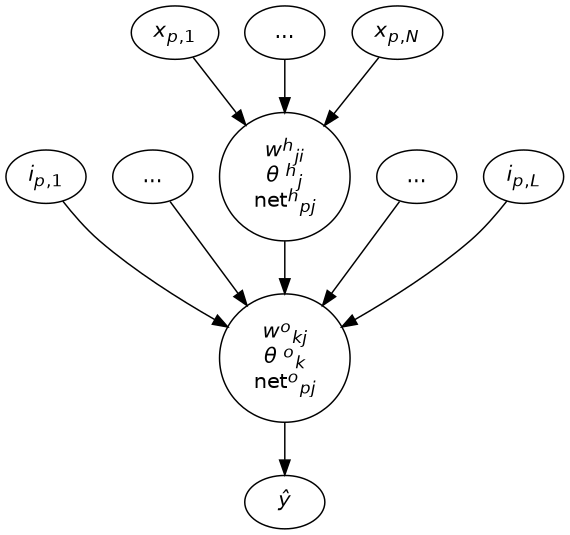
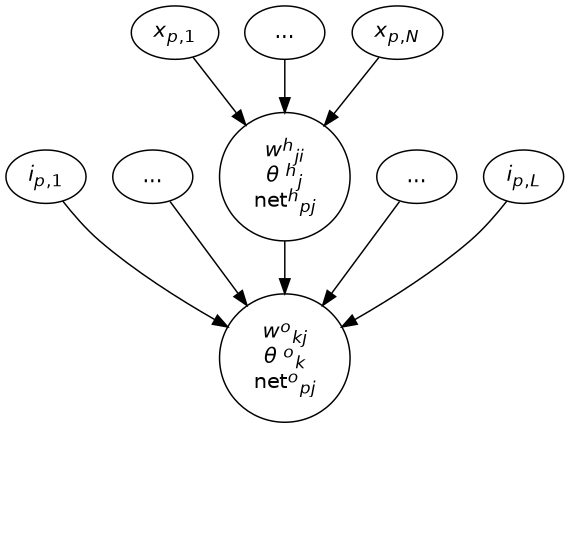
(285, 502) -> none
